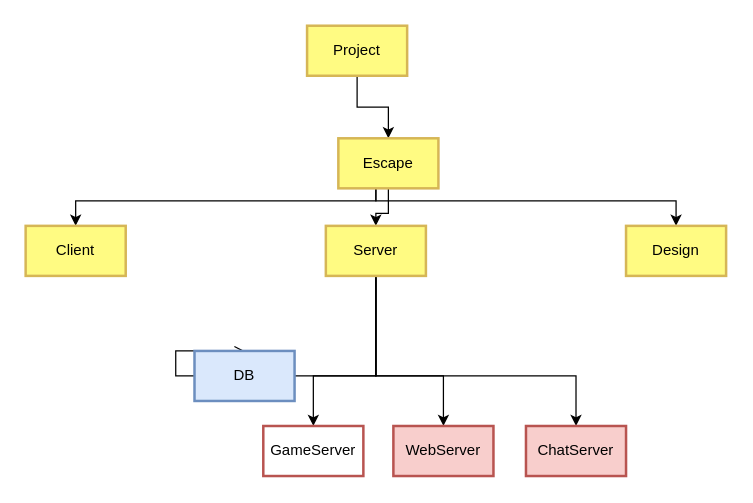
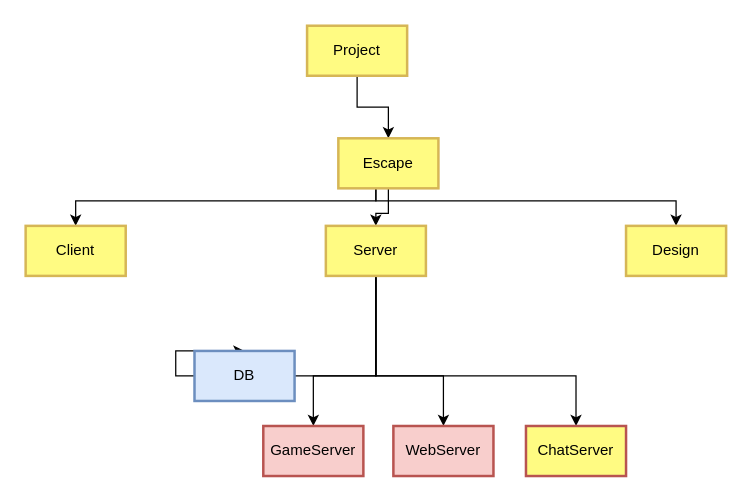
(237, 351) -> (234, 351)
(313, 451) -> (313, 451)
(576, 451) -> (576, 451)
